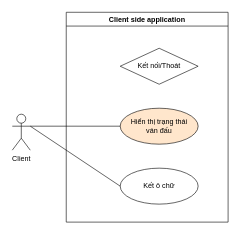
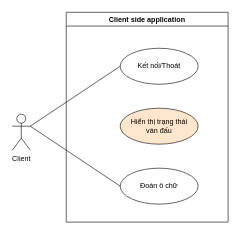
(159, 66) -> (159, 66)
(76, 126) -> (76, 96)
(159, 186) -> (159, 186)
